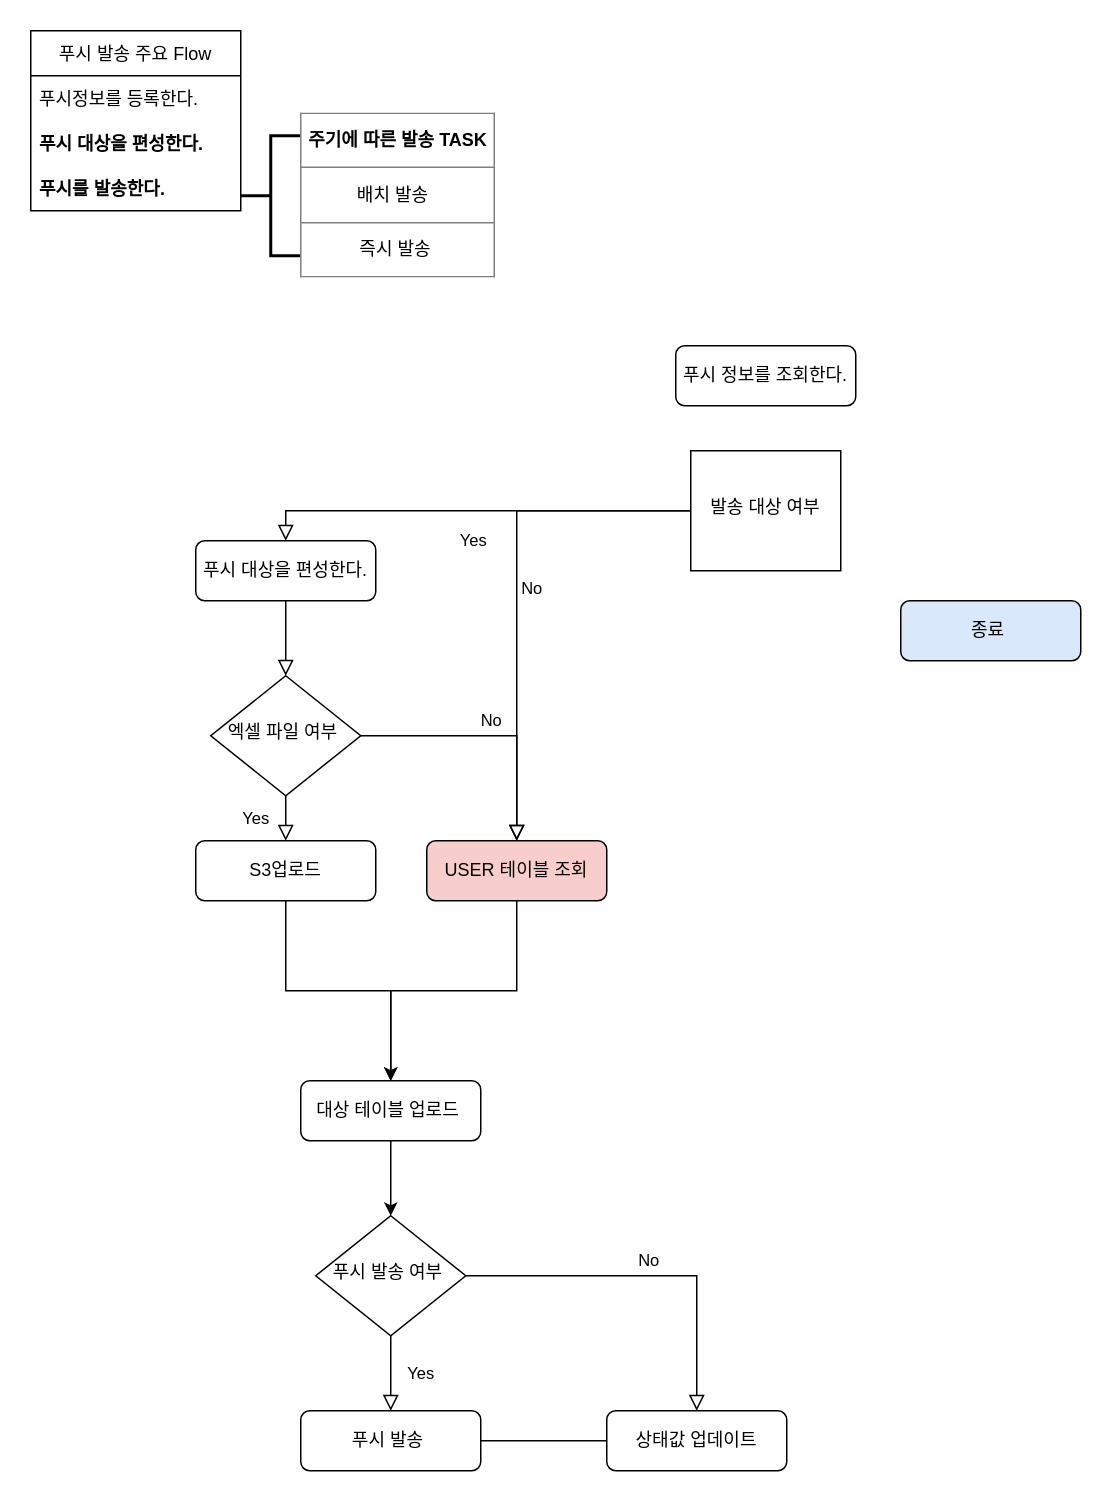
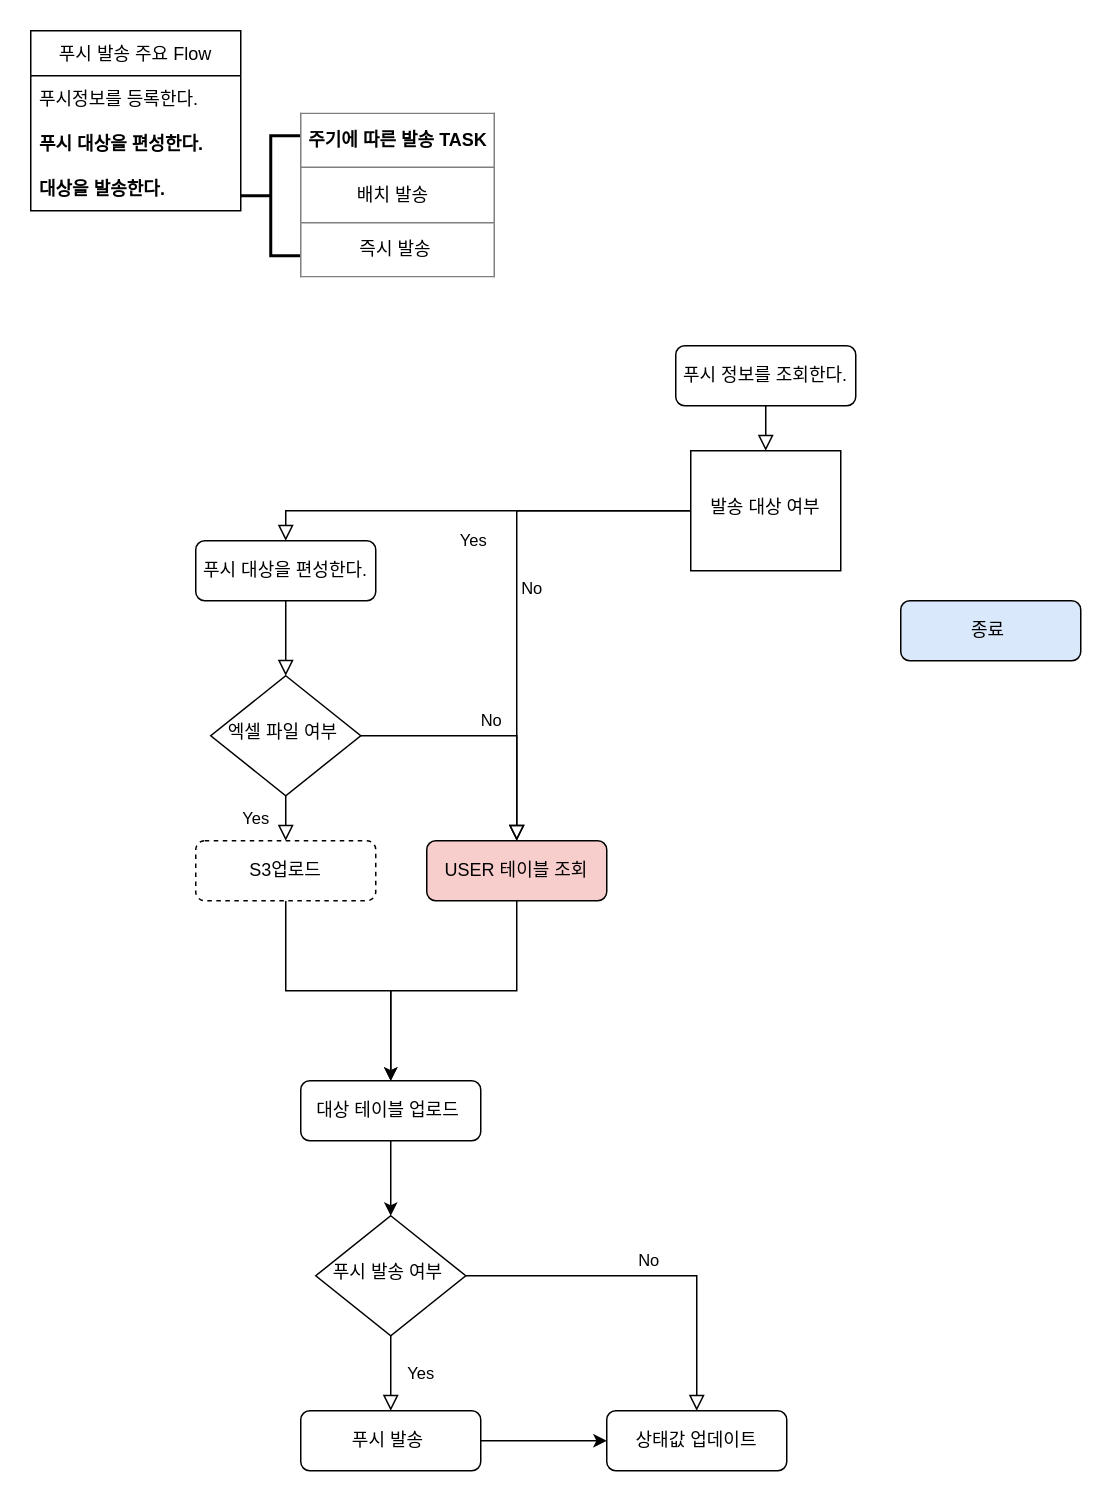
(107, 189) -> (107, 189)
none -> (766, 435)
(286, 871) -> (286, 871)
(599, 1441) -> (595, 1441)
